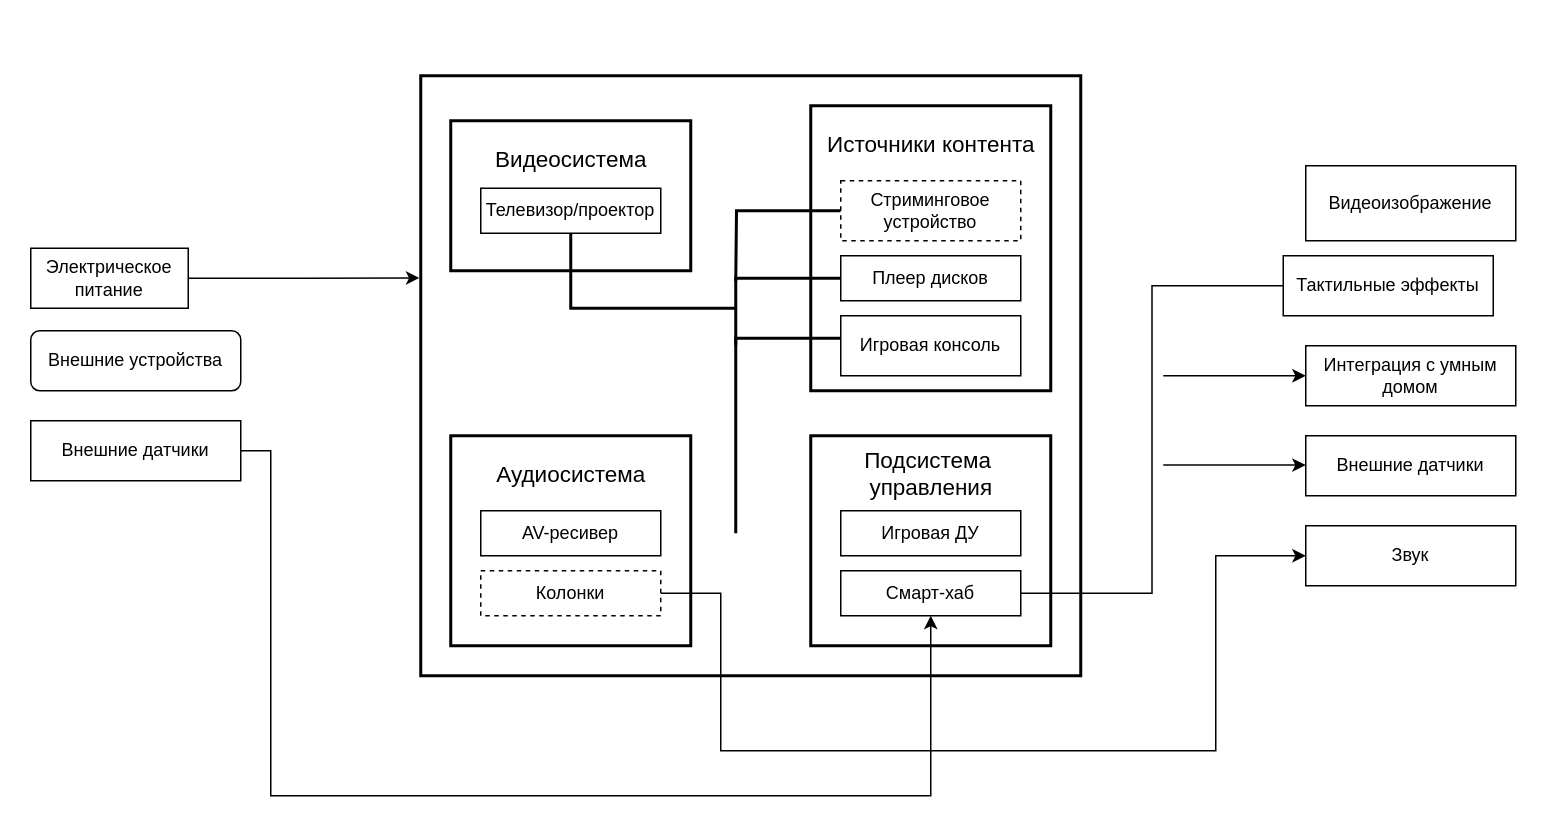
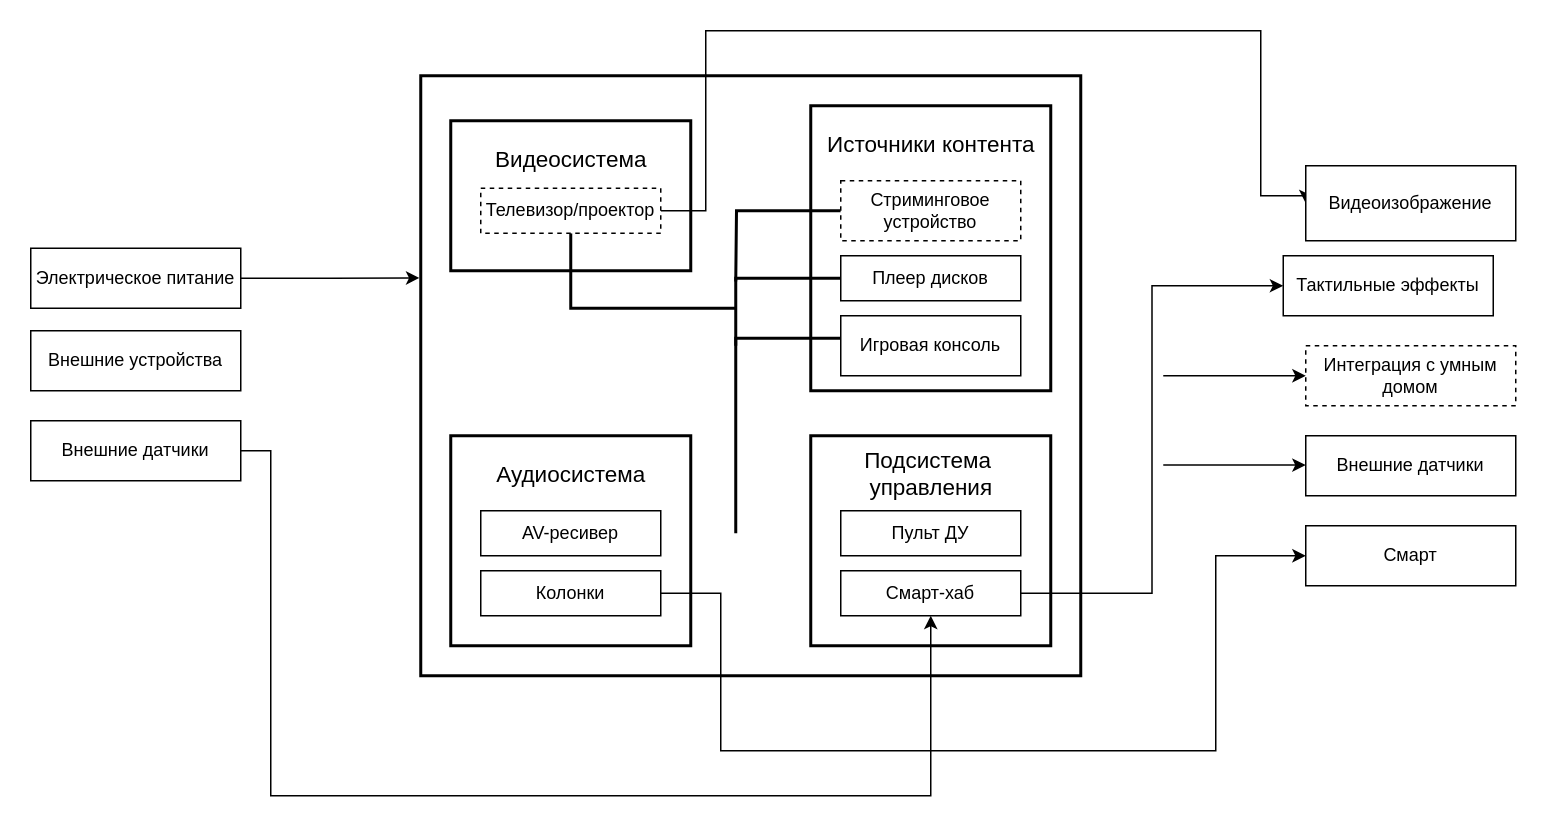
none -> (977, 31)
(571, 211) -> (571, 211)
(110, 278) -> (136, 278)
(1276, 286) -> (1272, 286)
(136, 361) -> (136, 361)
(1411, 376) -> (1411, 376)
(931, 533) -> (931, 533)
(1411, 556) -> (1411, 556)
(571, 593) -> (571, 593)
